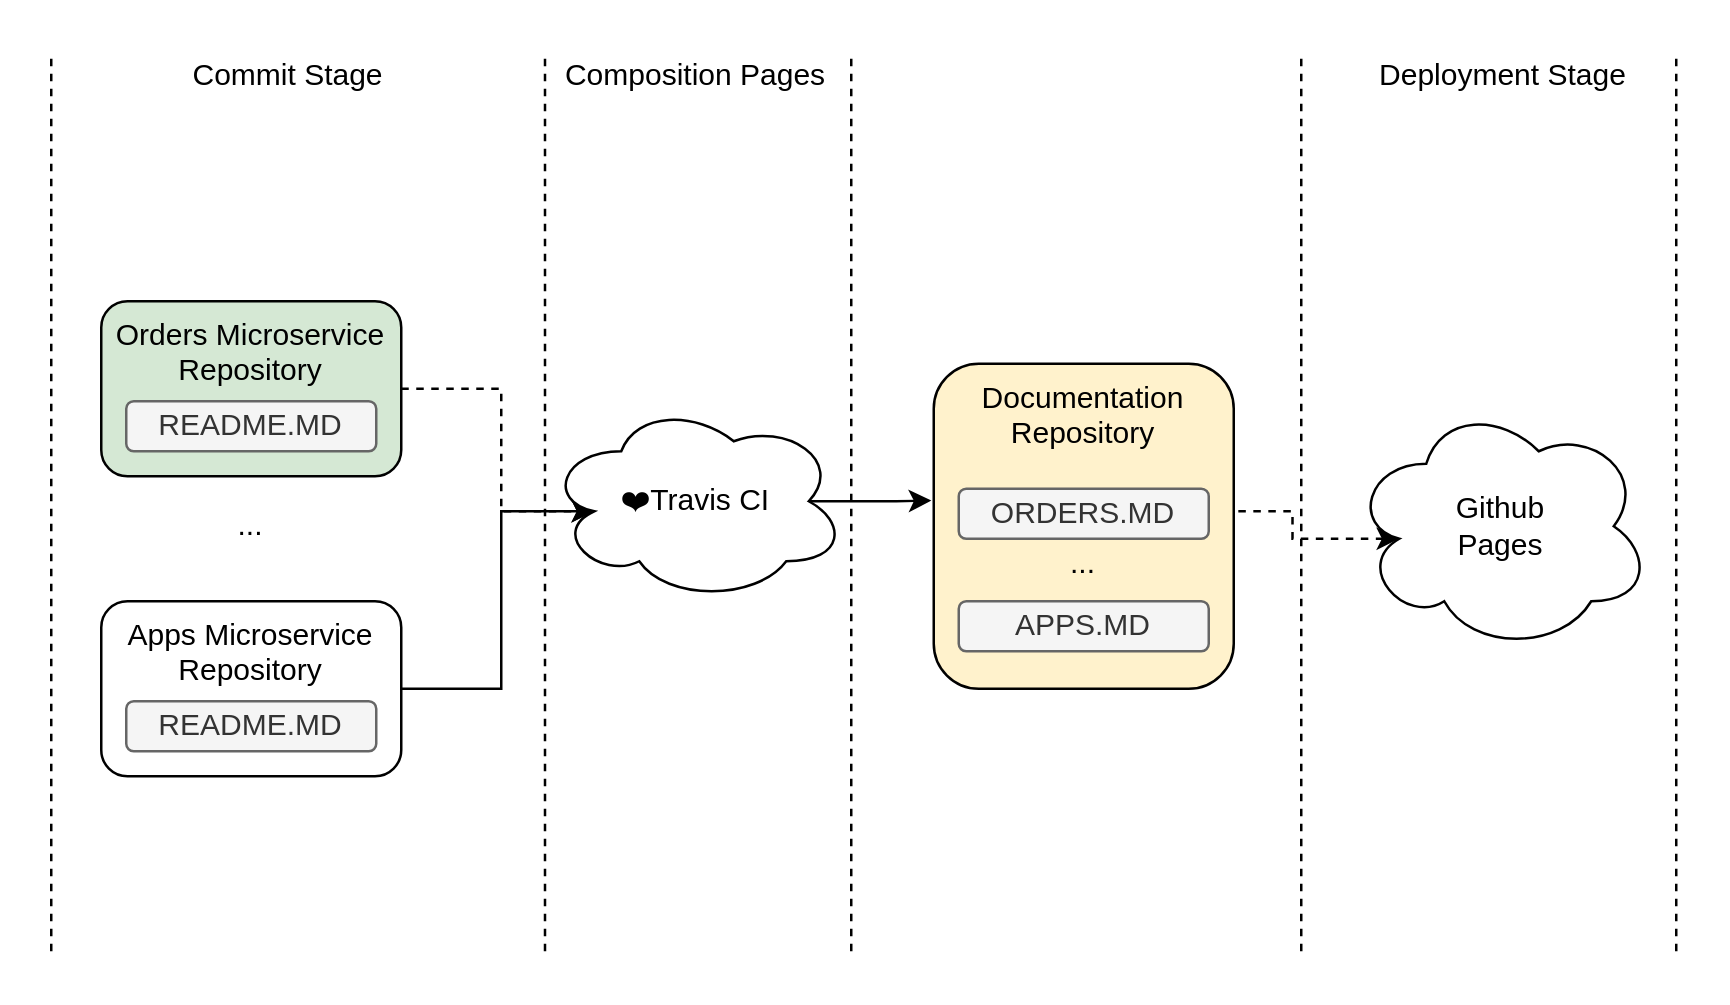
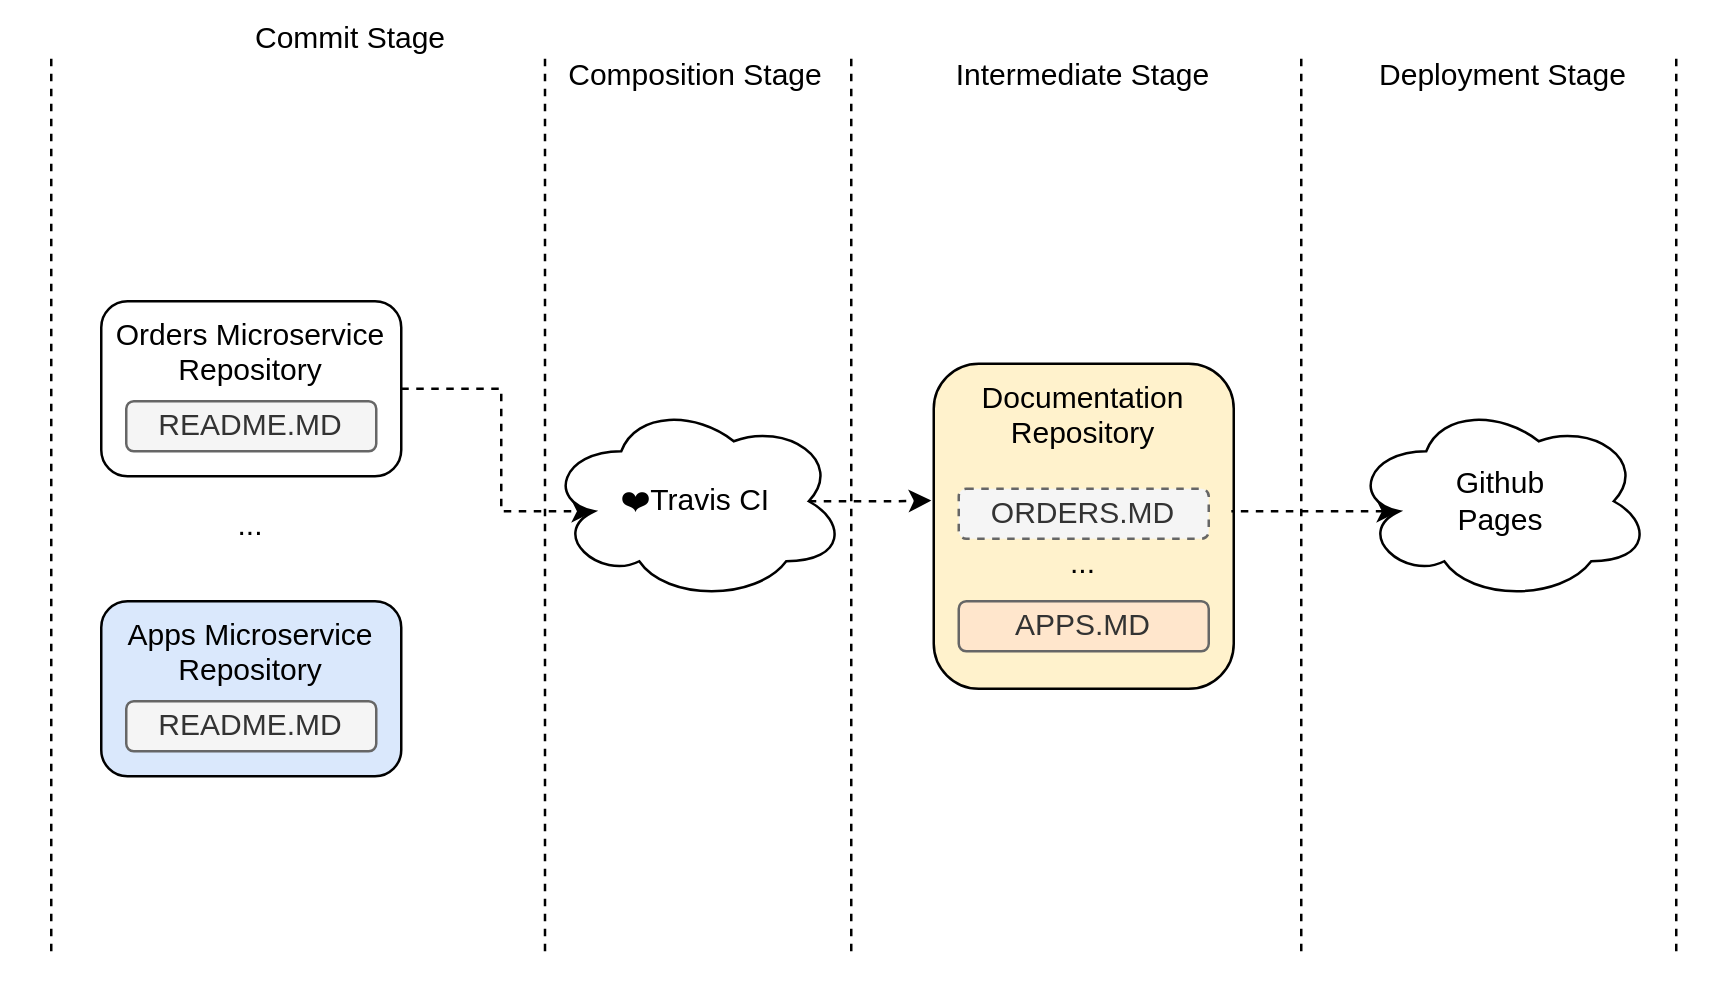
(289, 76) -> (351, 39)
(696, 76) -> (696, 76)
none -> (1084, 76)
(251, 389) -> (251, 389)
(885, 501) -> (885, 501)
(1084, 514) -> (1084, 514)
(1501, 526) -> (1501, 501)
(1084, 626) -> (1084, 626)
(501, 653) -> none
(251, 689) -> (251, 689)
